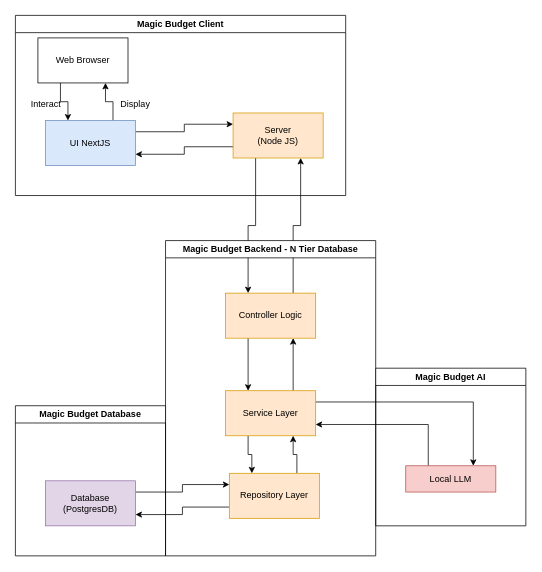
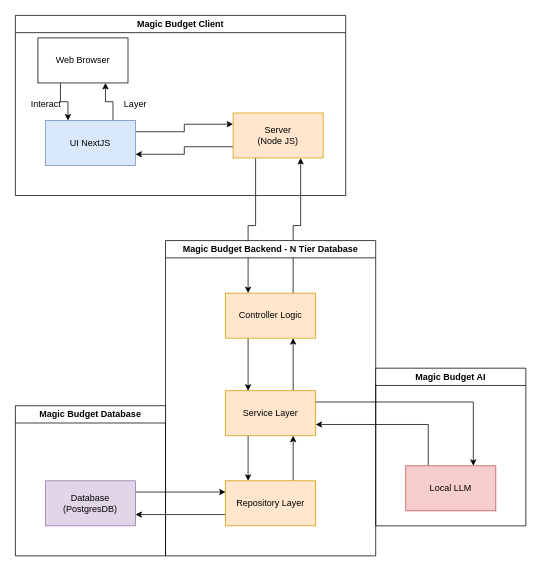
(135, 105) -> (135, 105)
(450, 479) -> (450, 488)
(274, 495) -> (270, 503)
